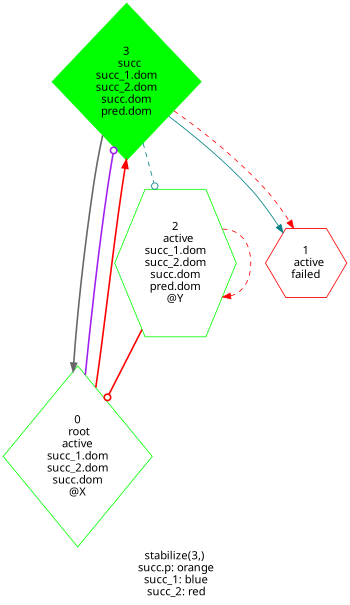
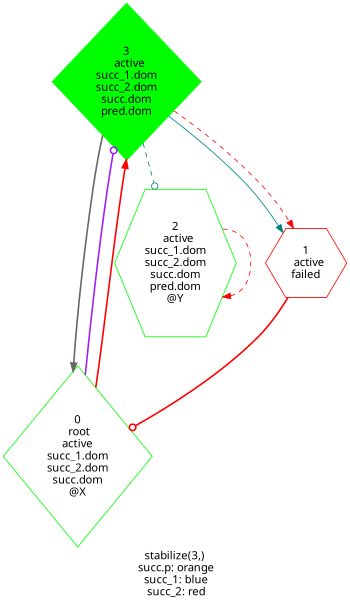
(127, 82) -> (127, 82)
(125, 362) -> (219, 371)
